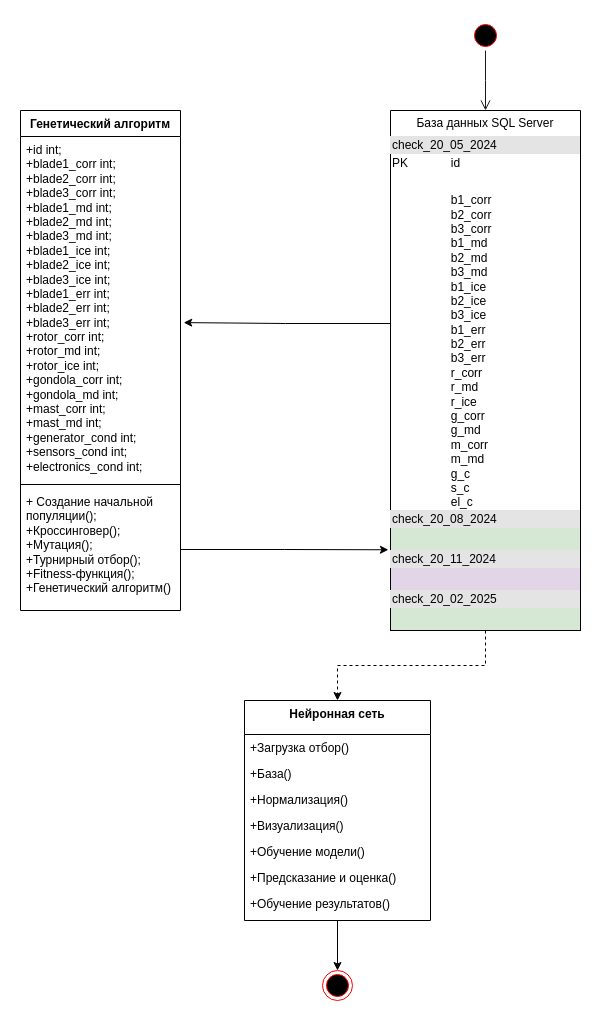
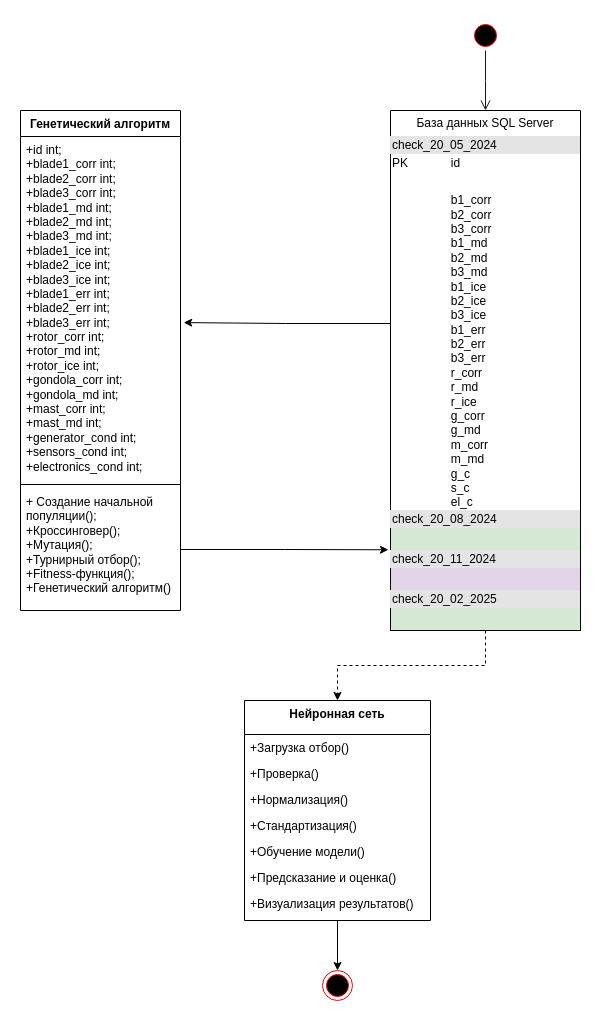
(274, 775) -> (287, 775)
(301, 827) -> (308, 827)
(326, 905) -> (339, 912)
